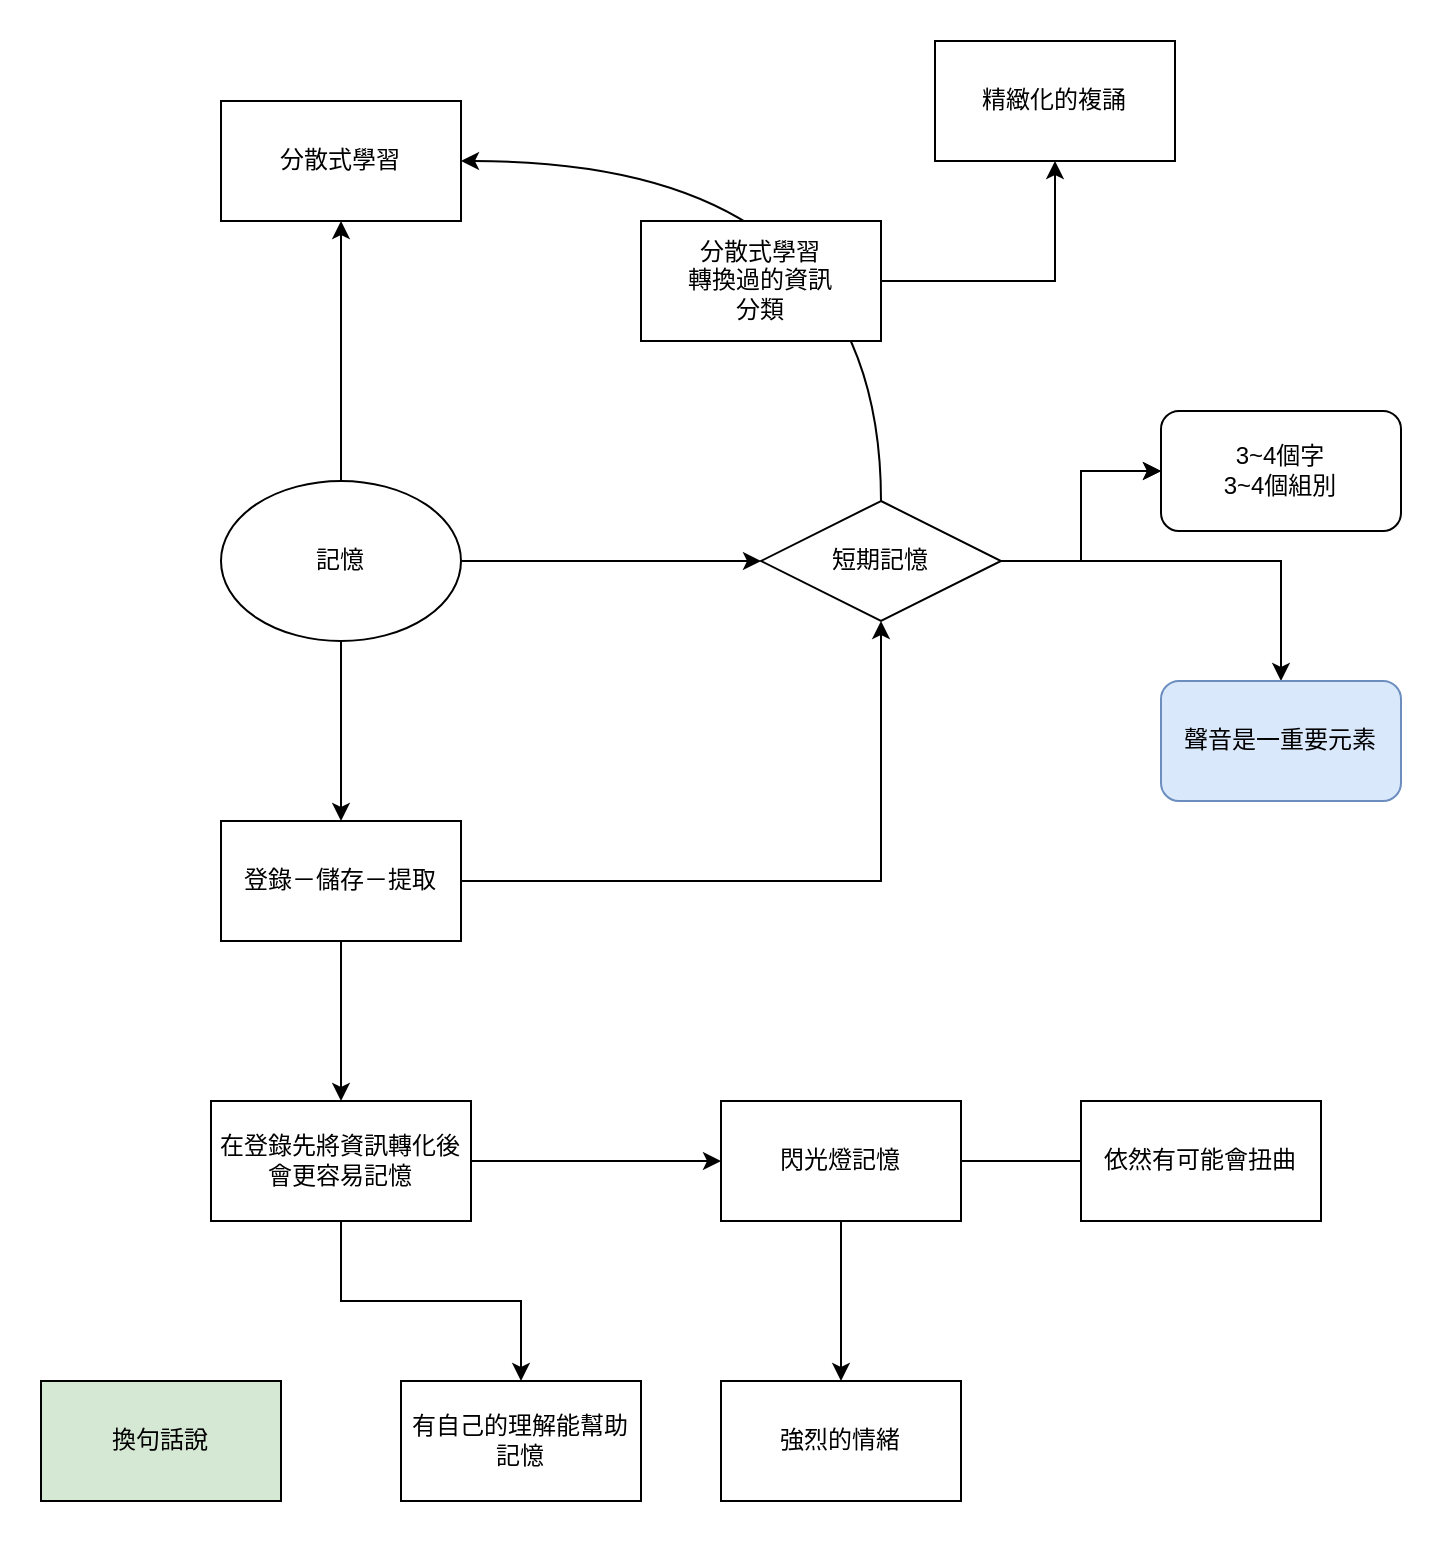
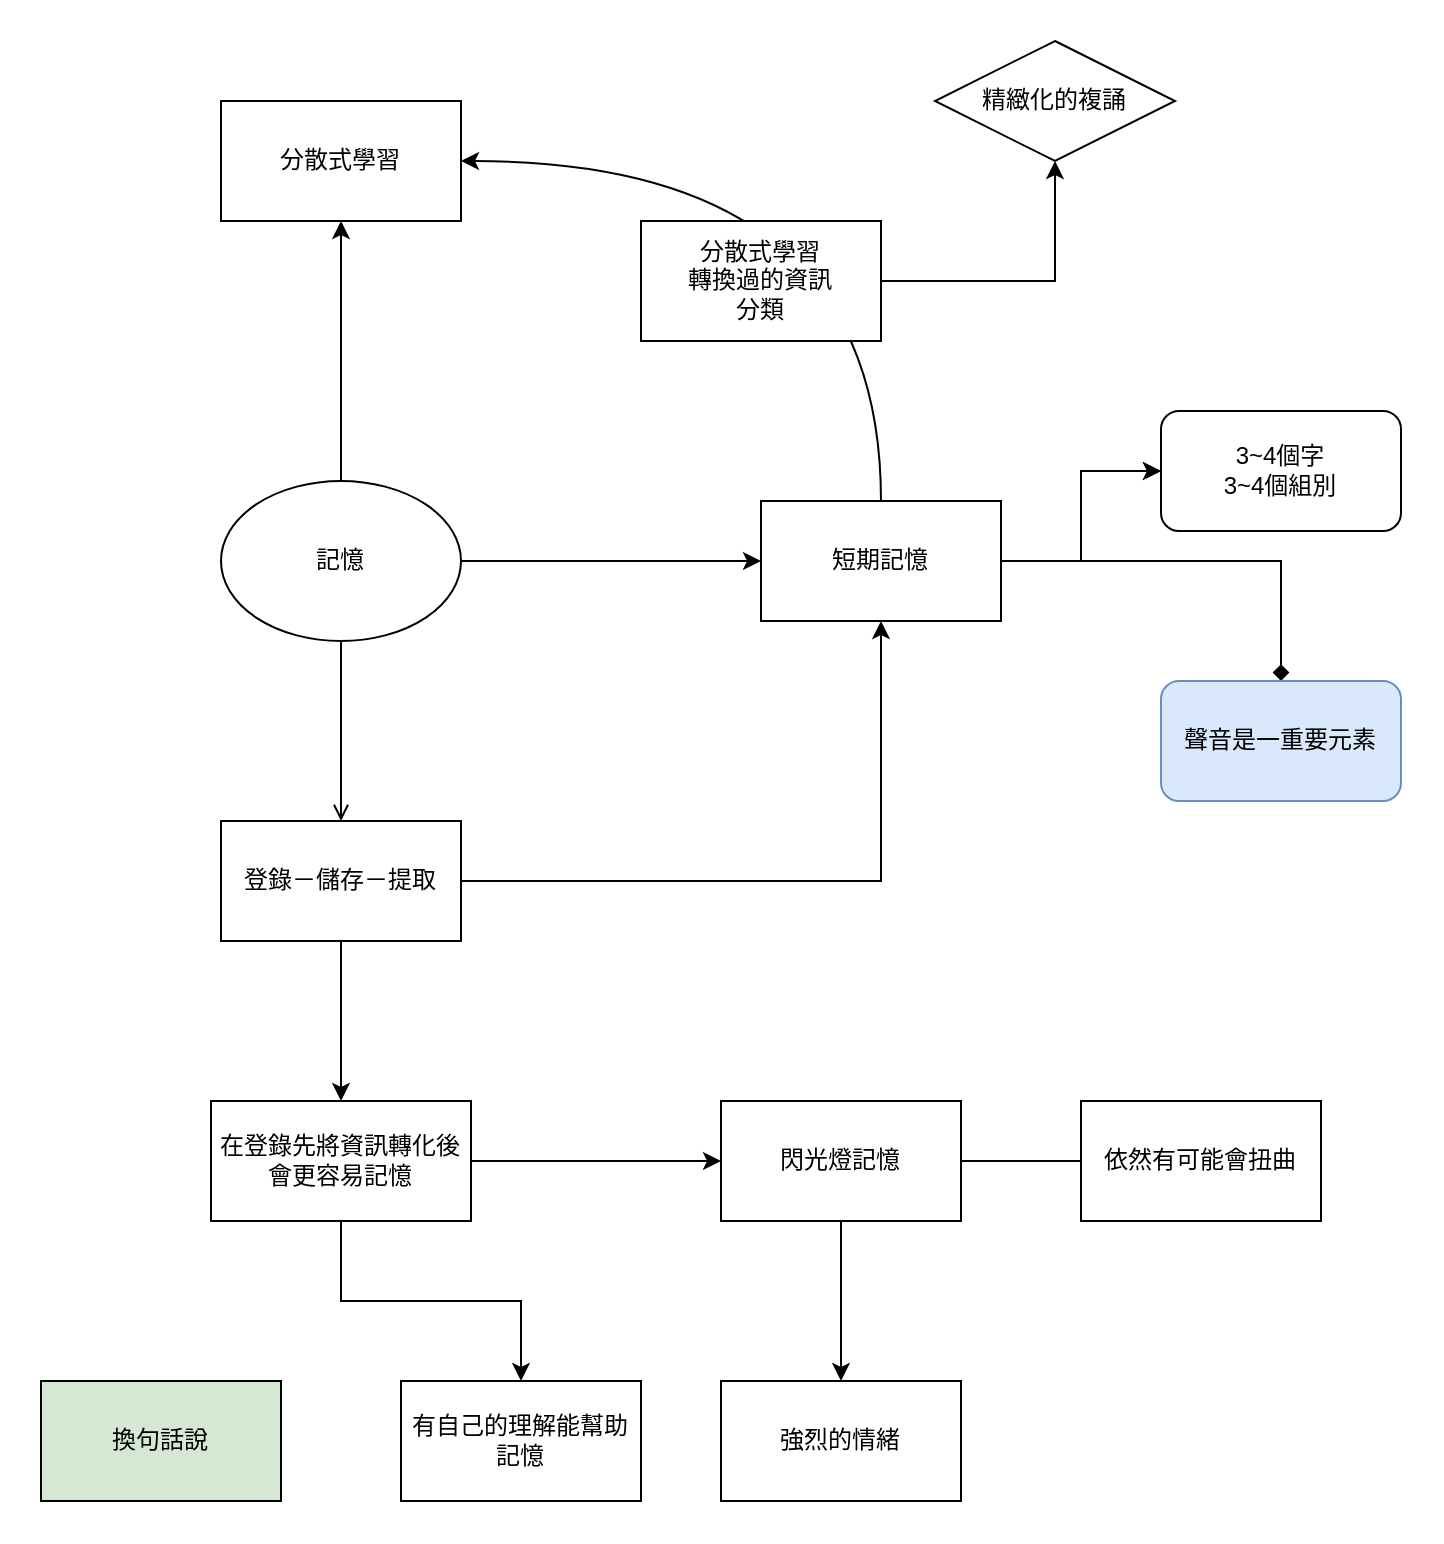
(1055, 101) -> (1055, 101)
(881, 561) -> (881, 561)
(1281, 666) -> (1281, 665)
(341, 806) -> (341, 808)
